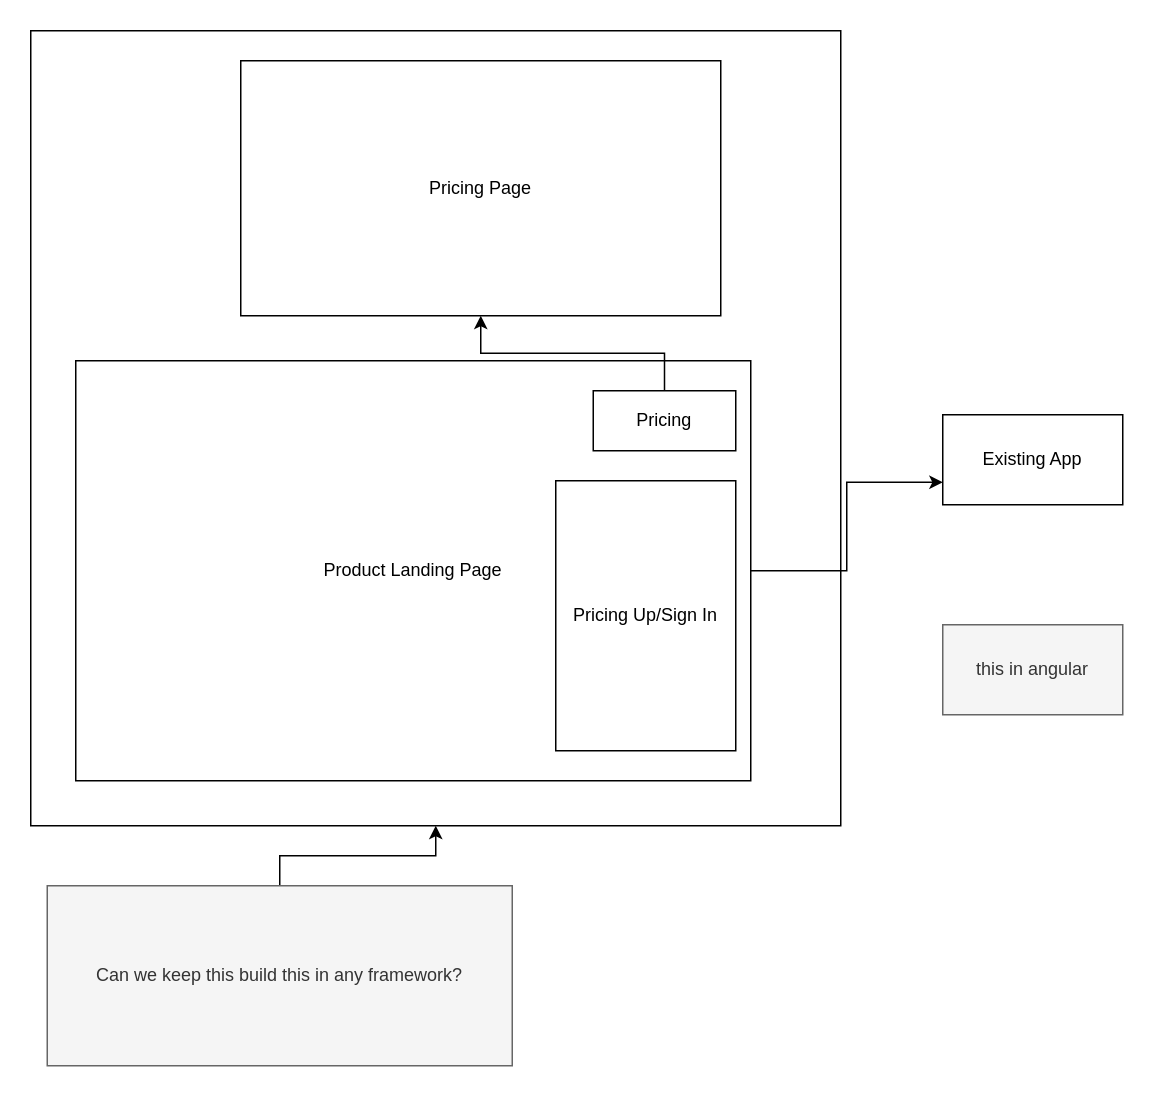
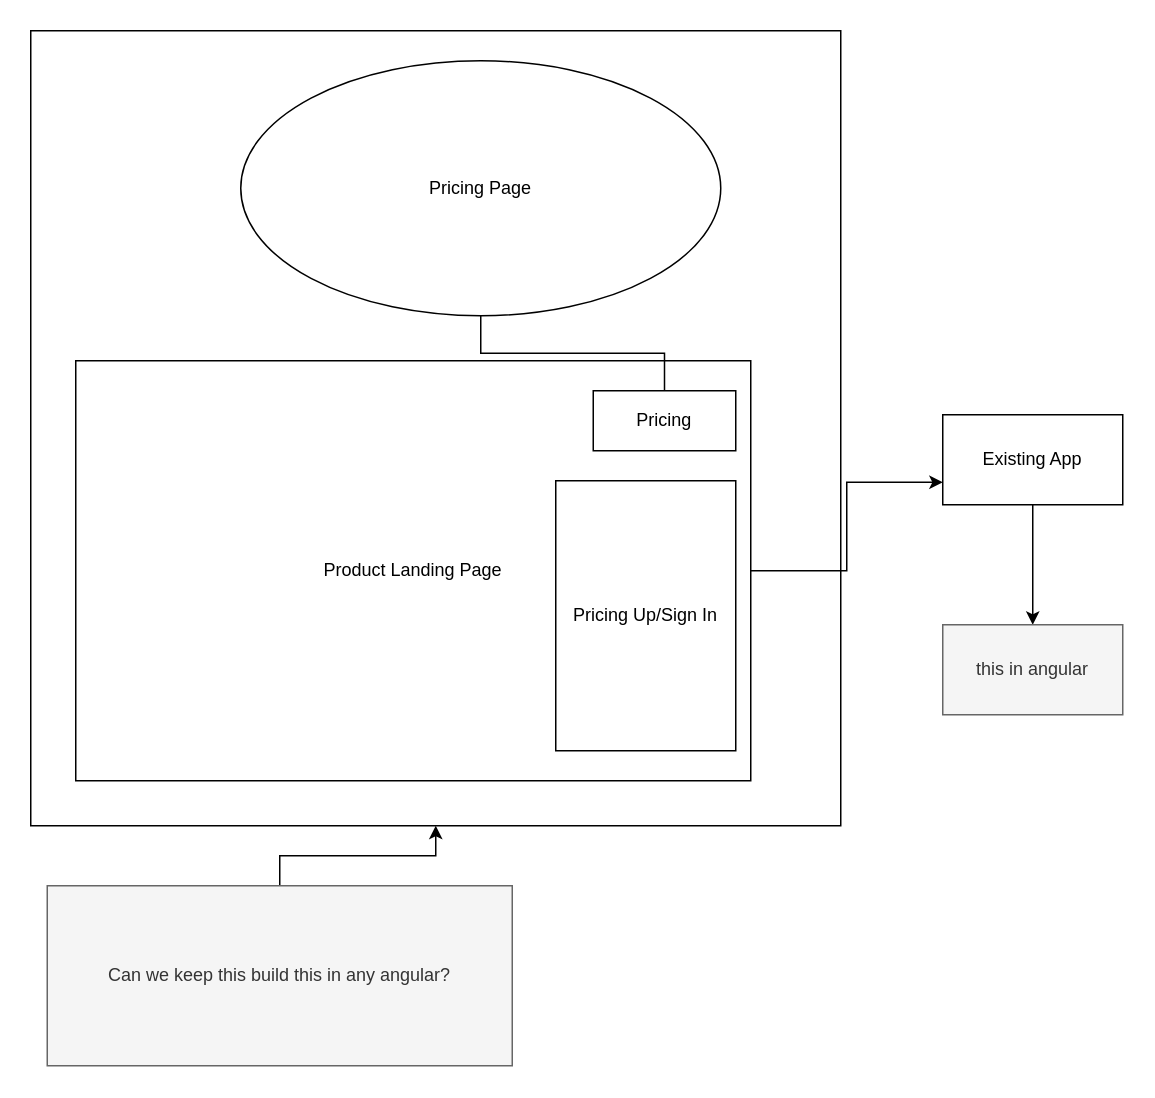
(481, 188) -> (481, 188)
(481, 327) -> (481, 322)
none -> (1033, 560)
(280, 976) -> (280, 976)
